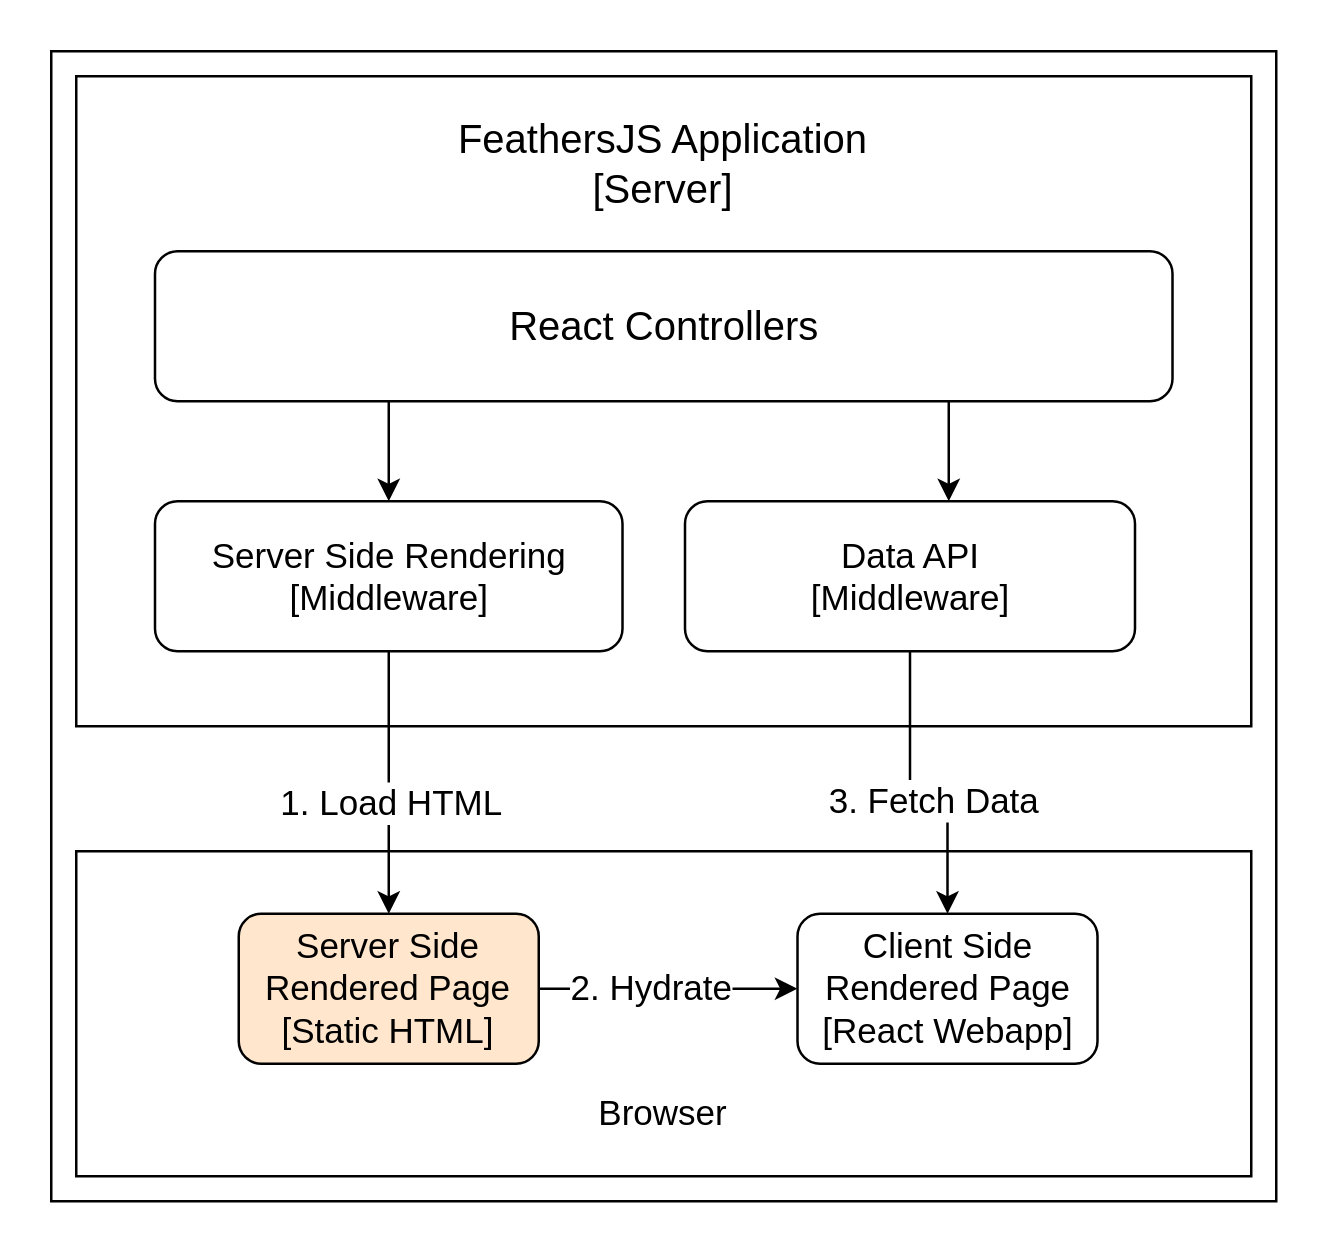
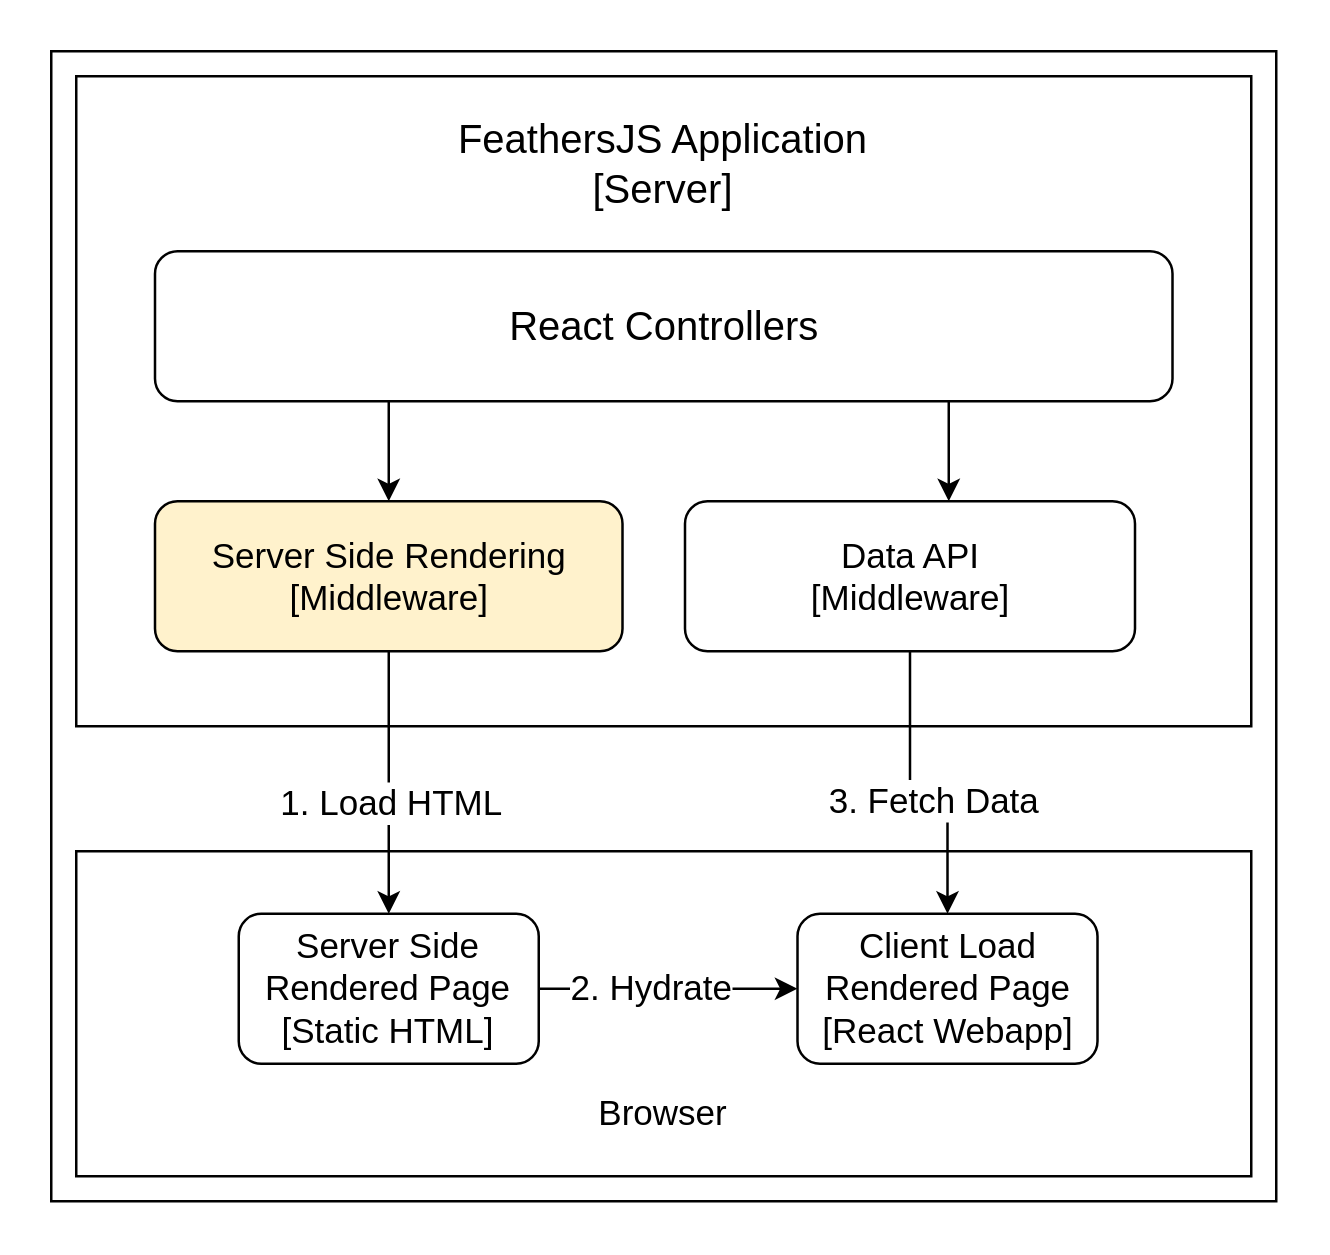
(389, 576) -> (389, 576)
(389, 989) -> (389, 989)
(949, 989) -> (949, 989)
